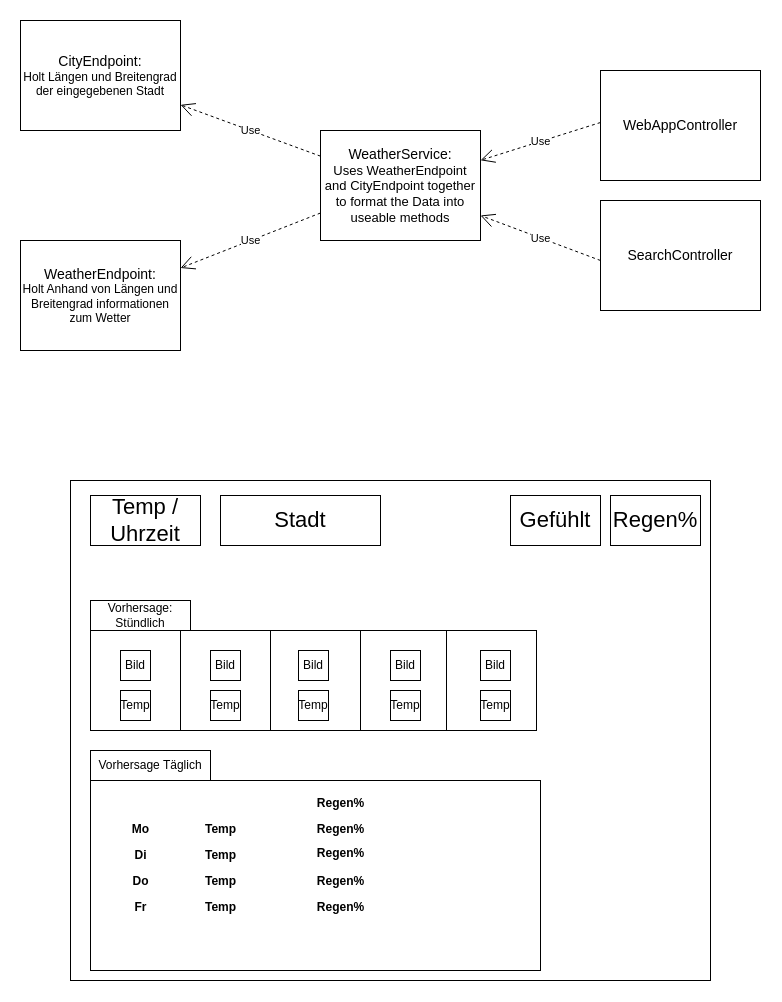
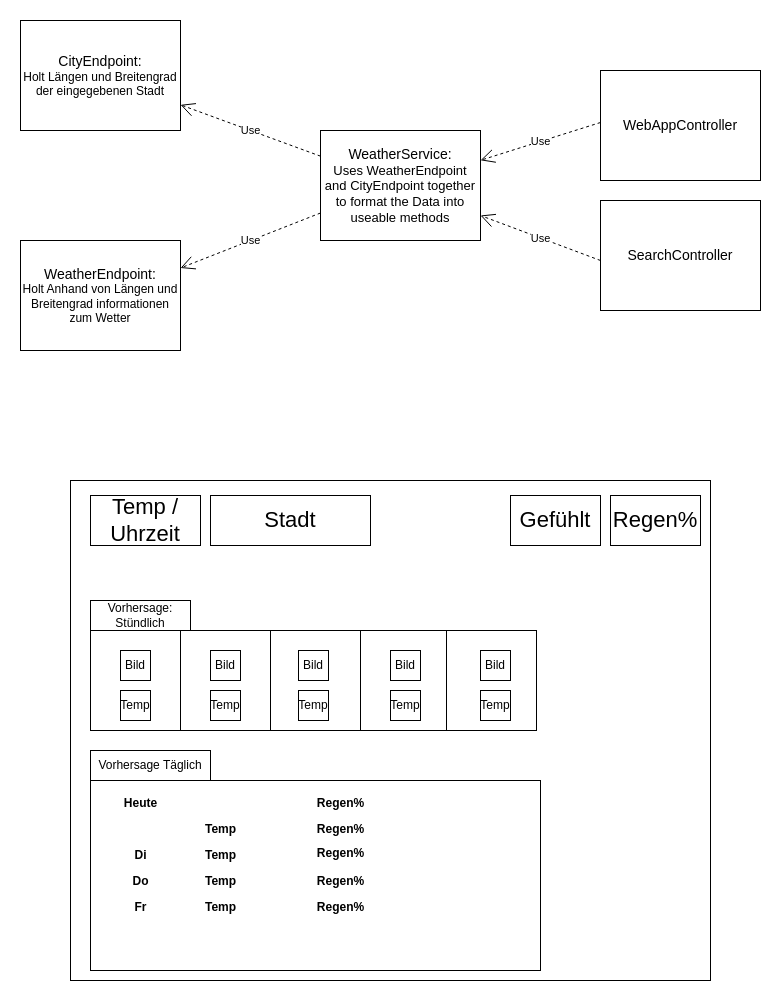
(301, 521) -> (291, 521)
none -> (141, 804)
(141, 830) -> none
